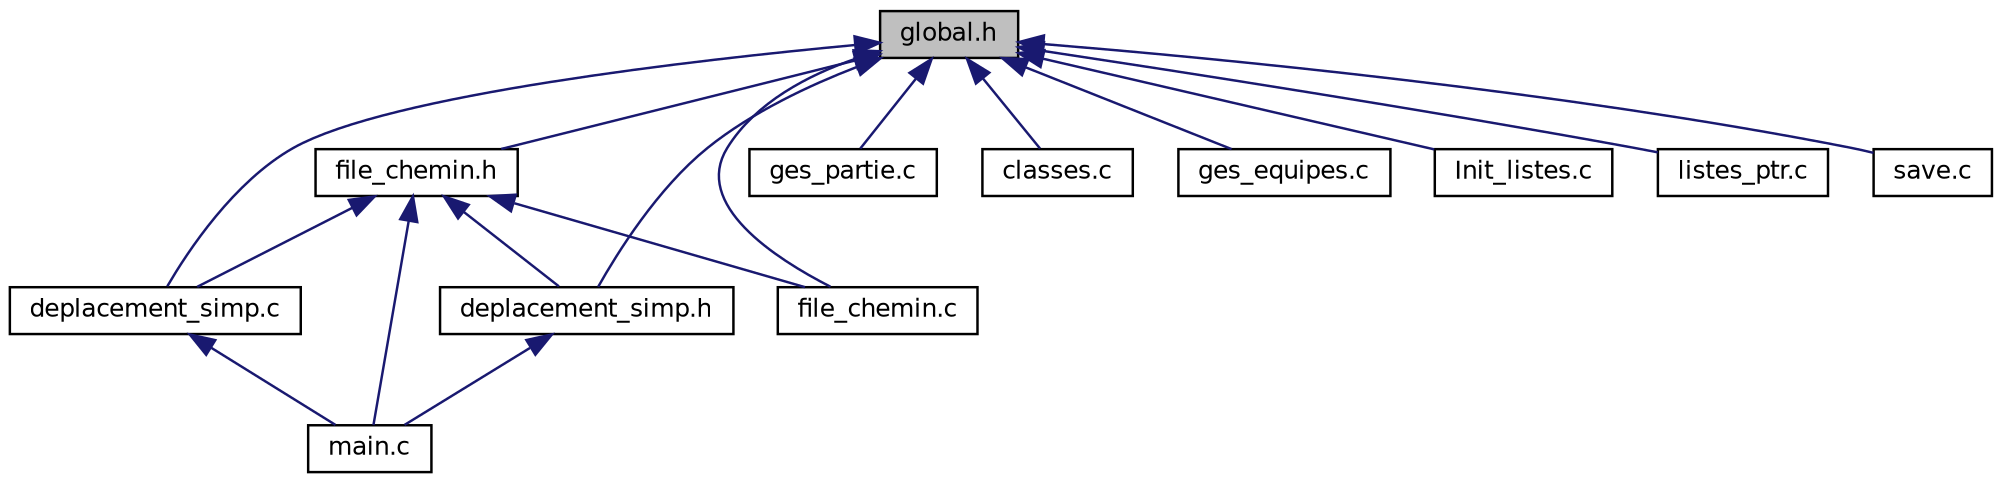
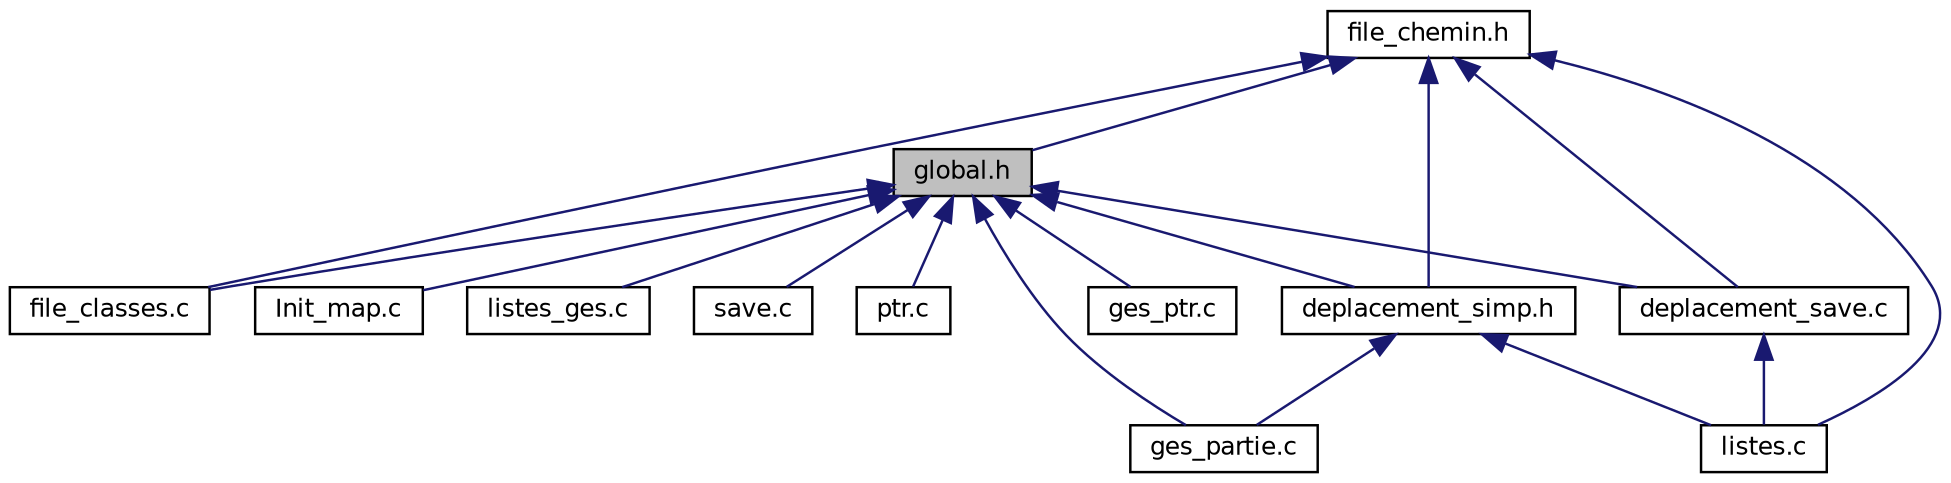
(678, 105) -> (1182, 108)
(1058, 173) -> (904, 311)
(1284, 173) -> (1162, 311)
(1524, 173) -> (339, 311)
(1743, 173) -> (558, 311)
(155, 311) -> (1764, 311)
(878, 311) -> (110, 311)
none -> (1315, 387)
(370, 449) -> (1764, 449)
